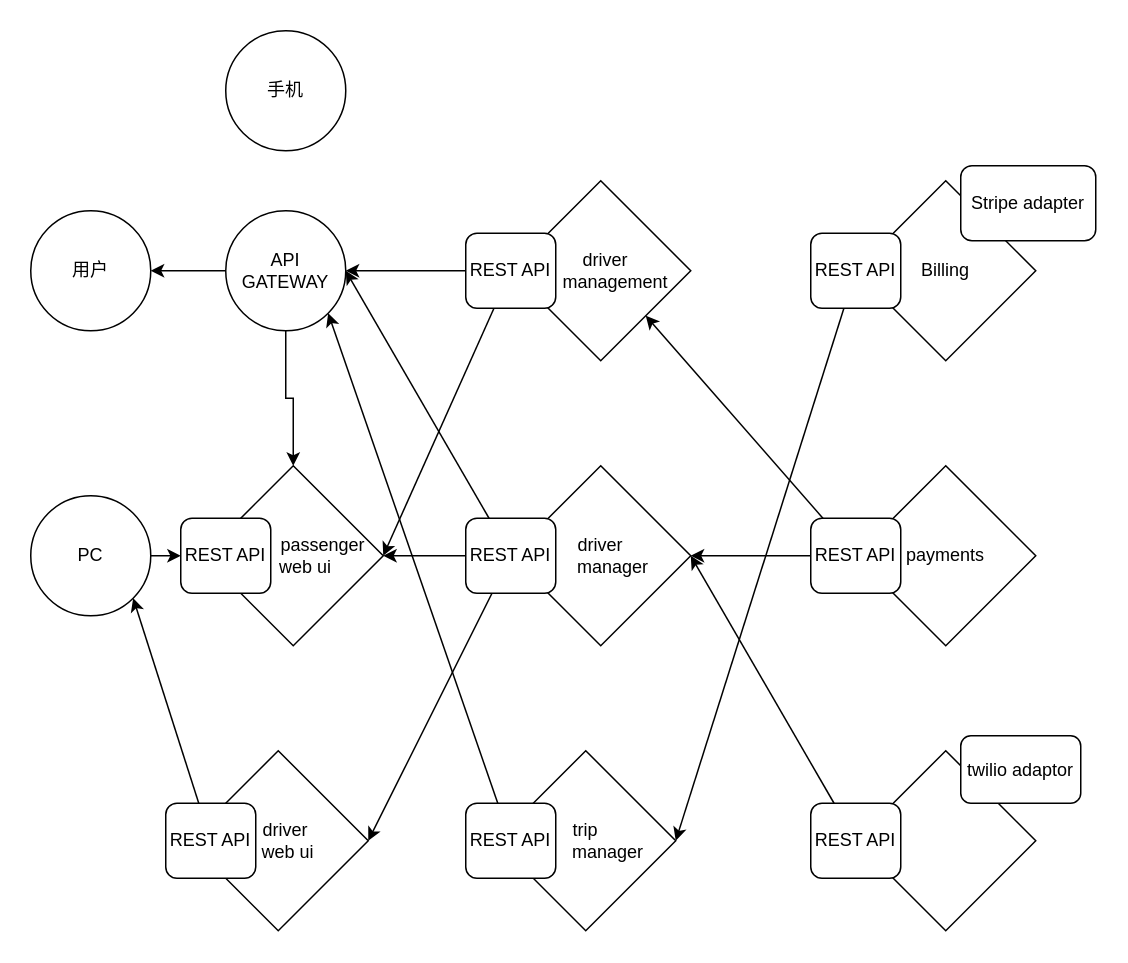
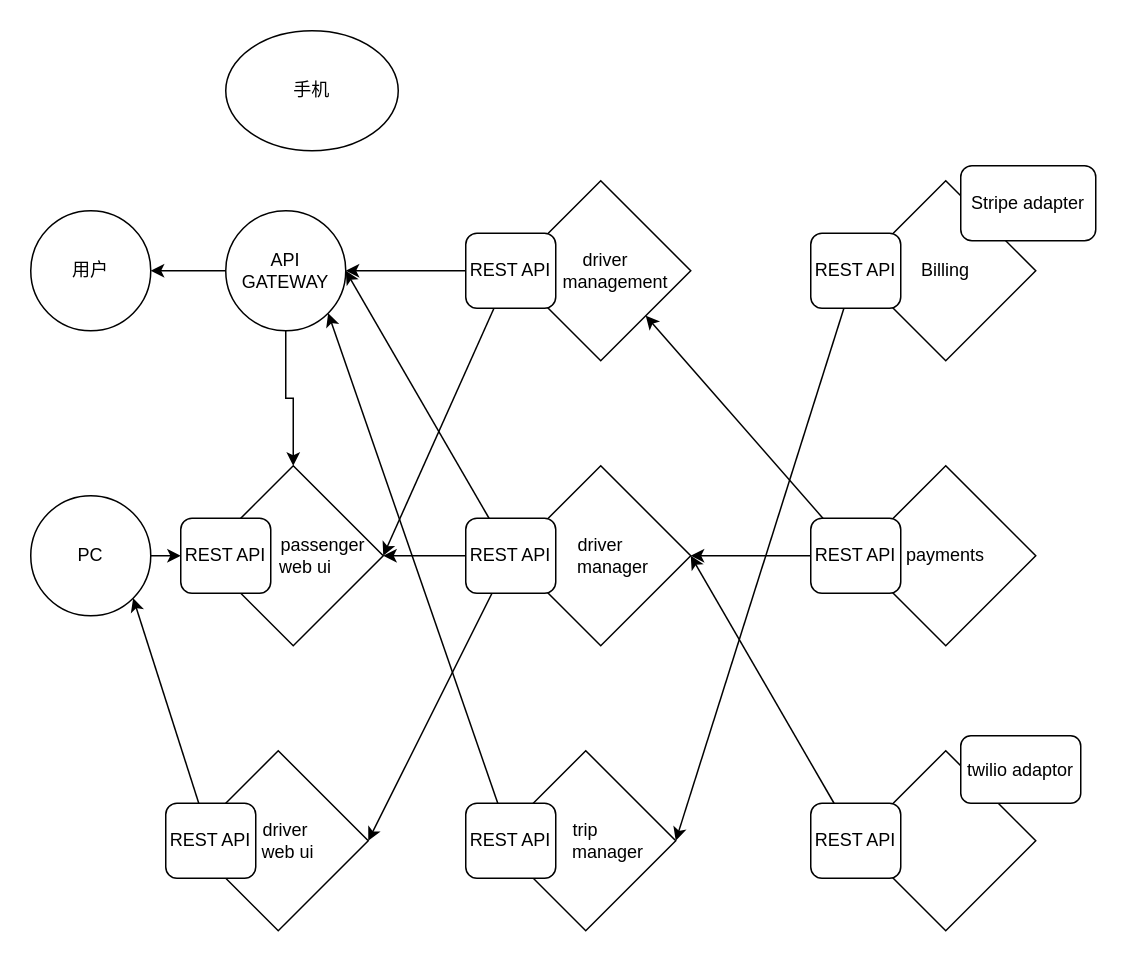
(286, 91) -> (312, 91)
